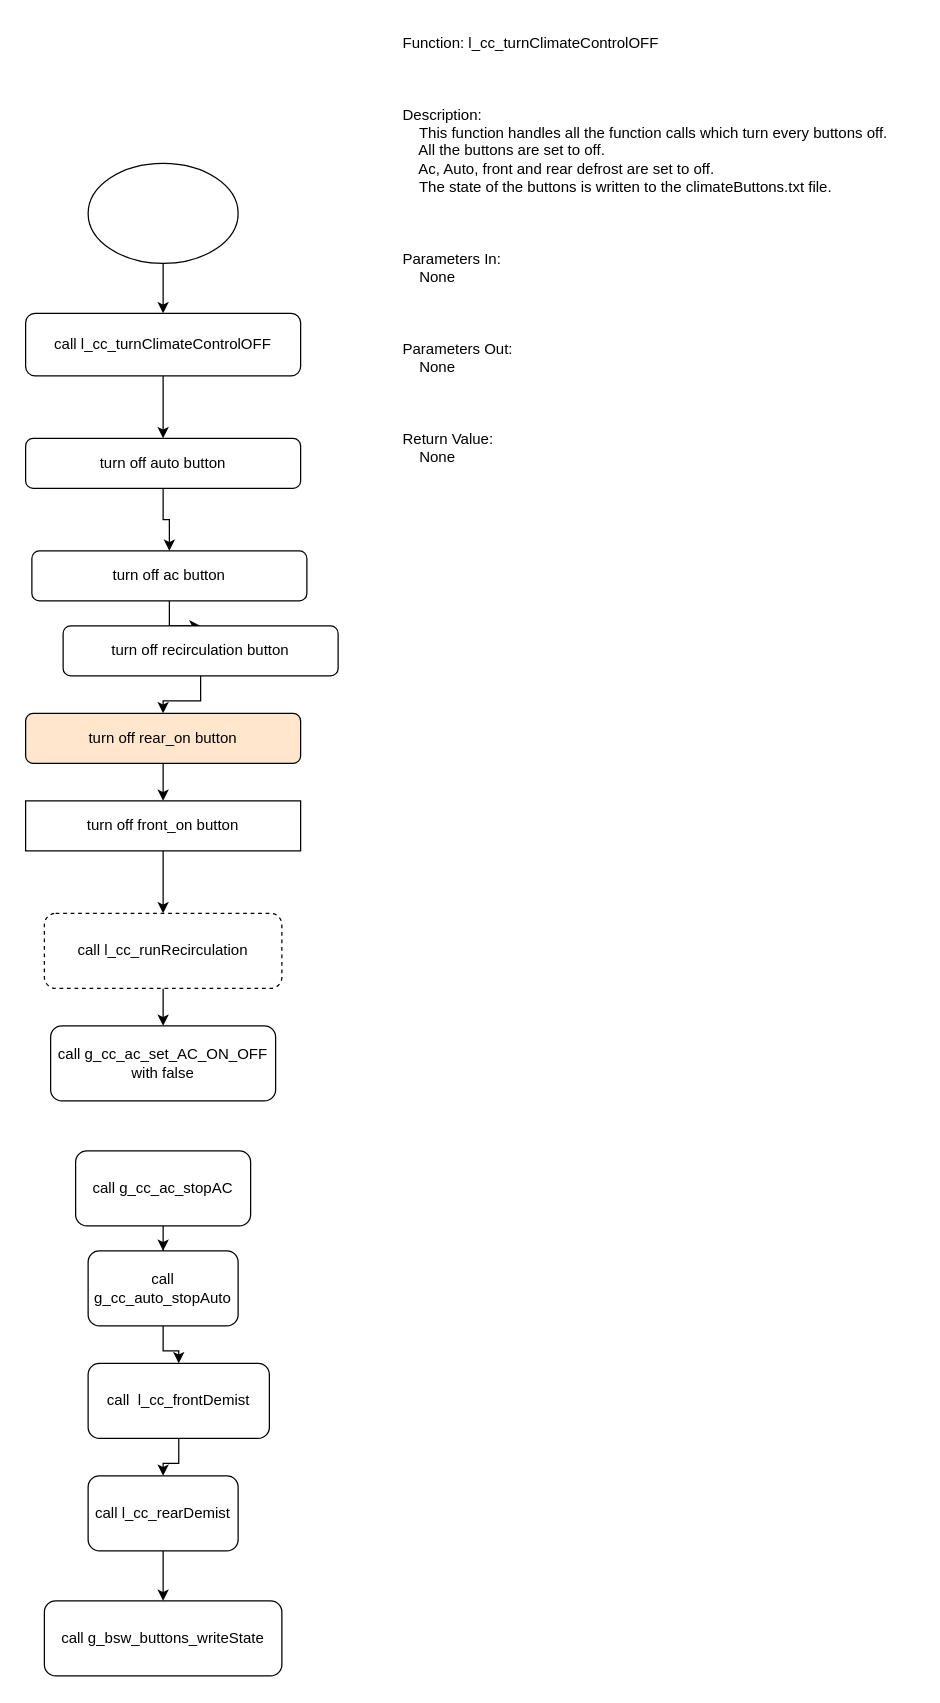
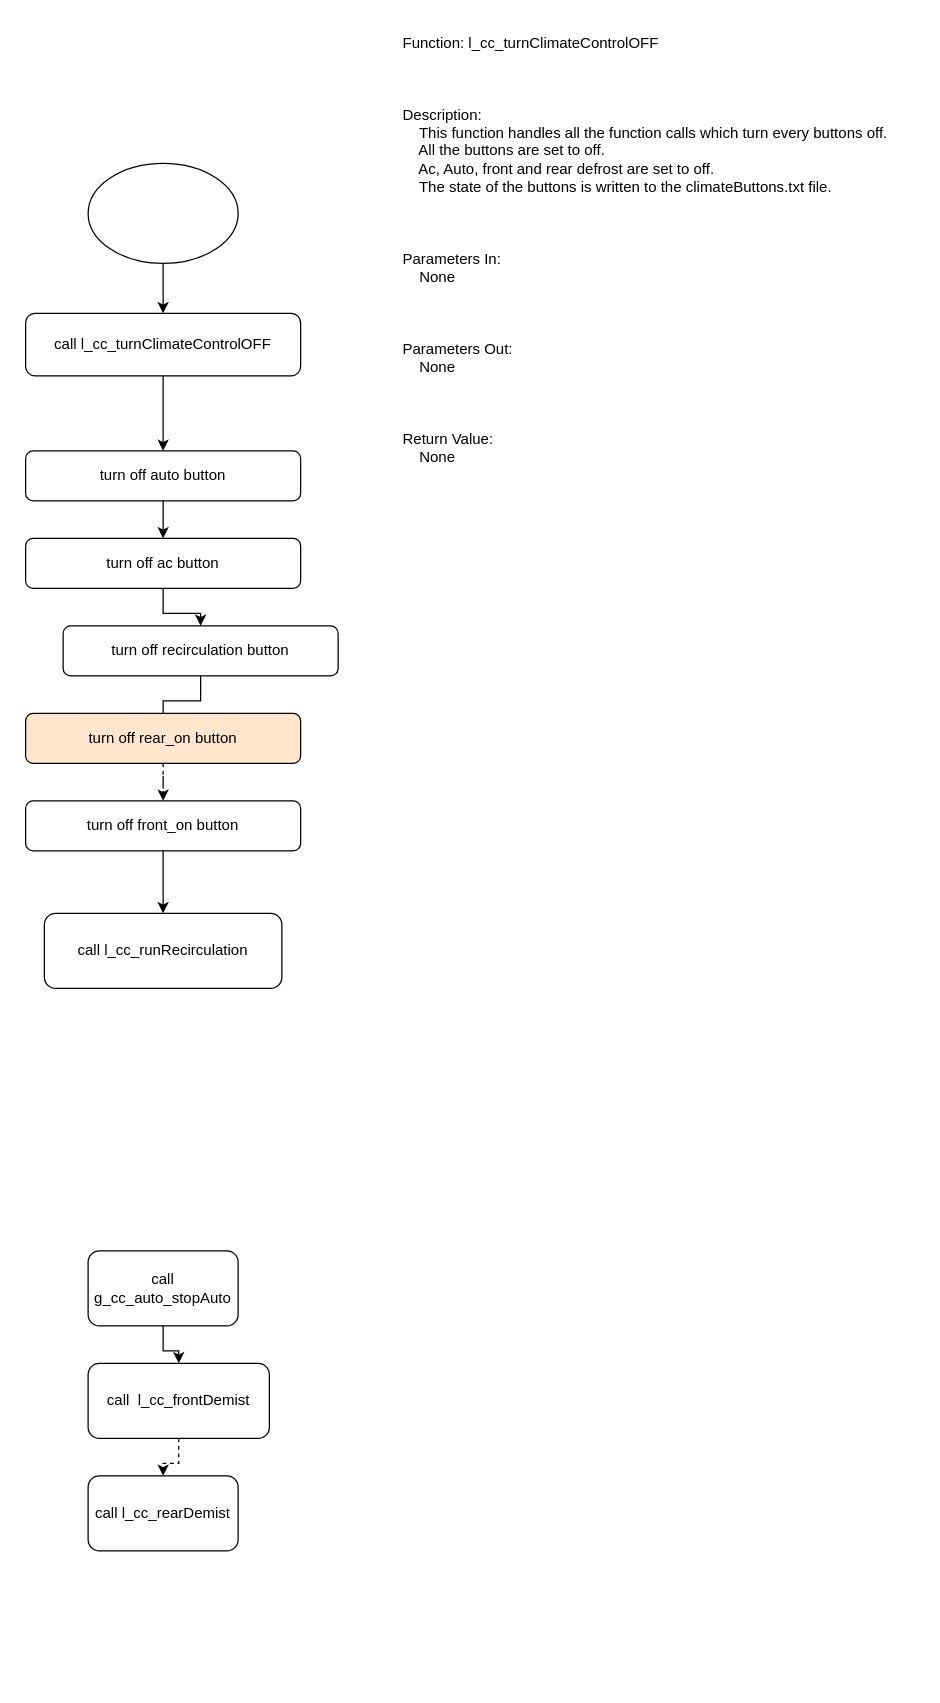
(163, 463) -> (163, 476)
(169, 576) -> (163, 563)
(164, 701) -> (163, 703)
(163, 771) -> (163, 771)
(163, 826) -> (163, 826)
(163, 951) -> (163, 951)
(163, 1011) -> none
(163, 1063) -> none
(163, 1188) -> none
(163, 1243) -> none
(179, 1461) -> (179, 1461)
(163, 1572) -> none
(163, 1638) -> none
